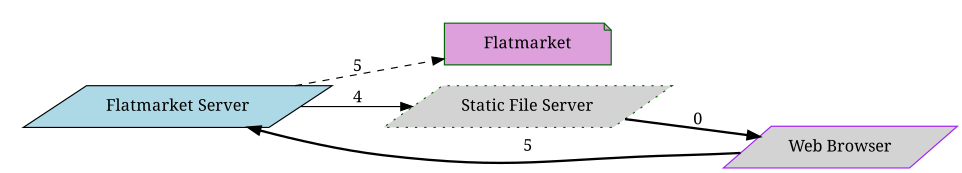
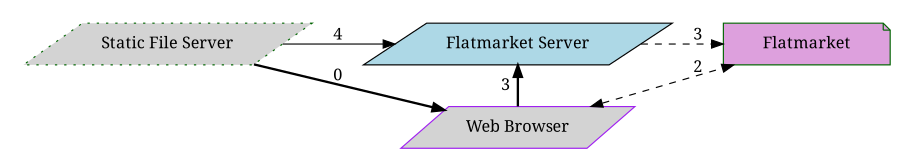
(358, 67) -> (698, 35)
none -> (662, 86)
(351, 107) -> (333, 44)
(528, 147) -> (506, 86)
